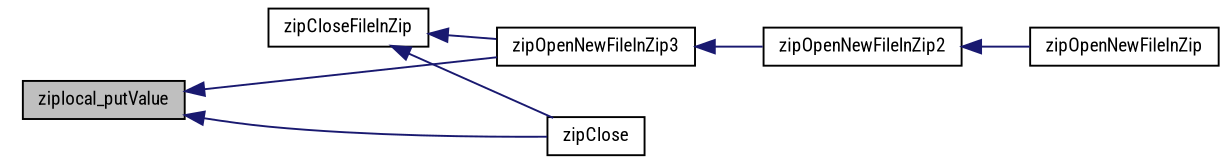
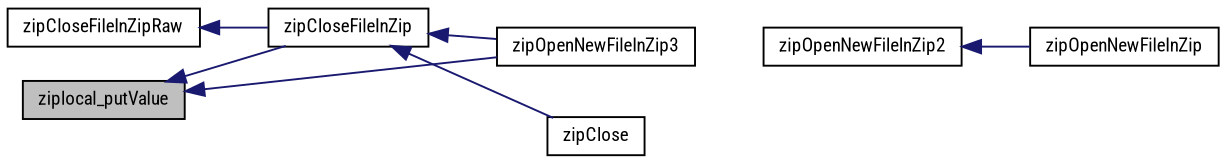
none -> (104, 28)
(739, 47) -> none
(375, 134) -> (235, 61)
